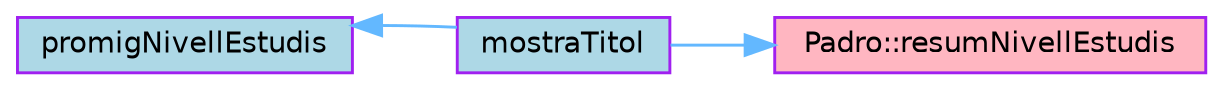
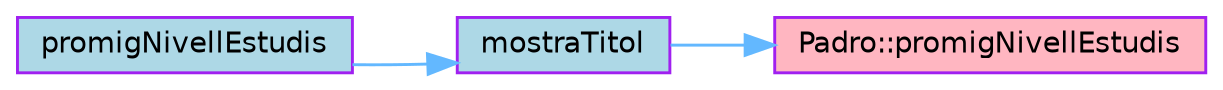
(419, 26) -> (390, 65)
(990, 45) -> (990, 45)
